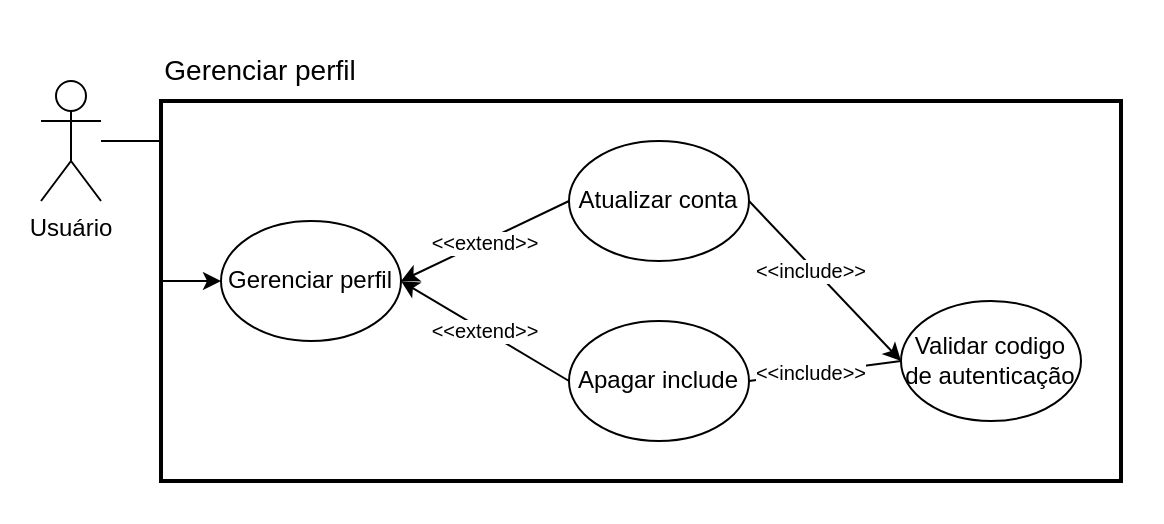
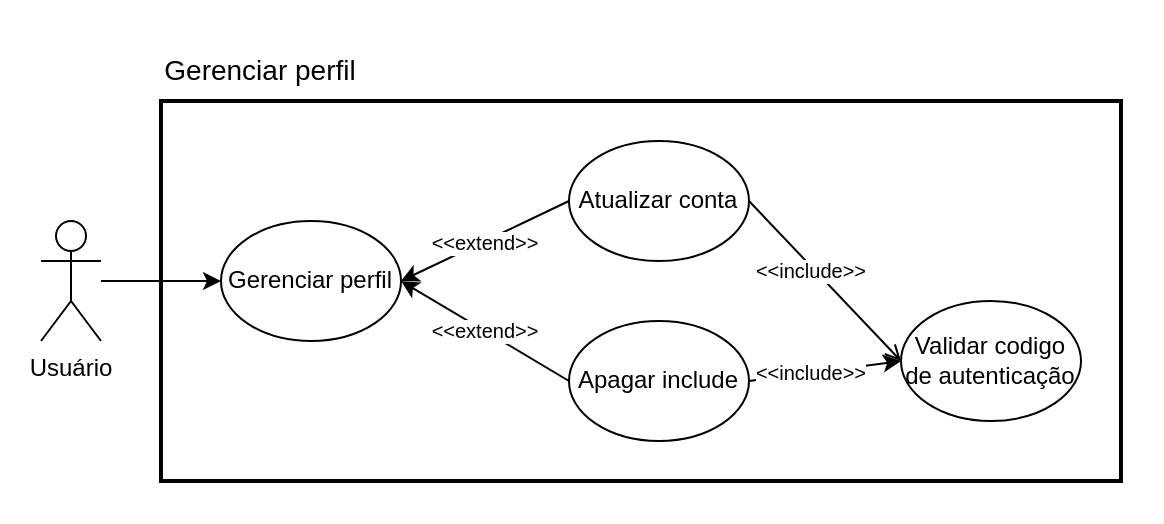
(71, 141) -> (71, 281)
(891, 350) -> (894, 353)
(891, 362) -> (886, 363)
